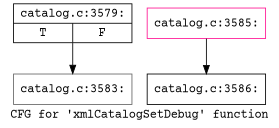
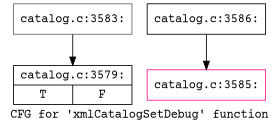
(206, 52) -> (206, 48)
(73, 54) -> (73, 46)
